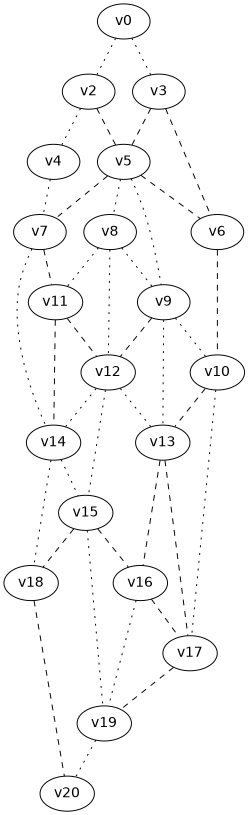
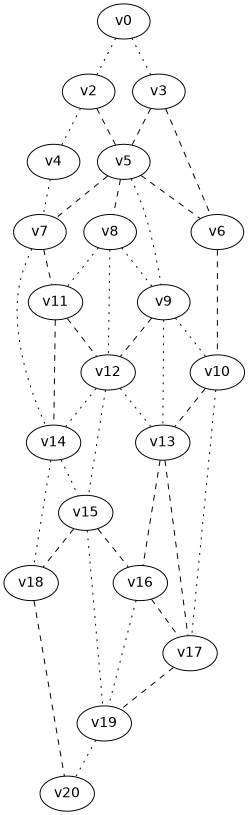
(117, 197) -> (117, 197)
